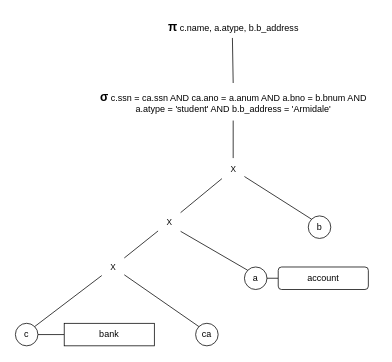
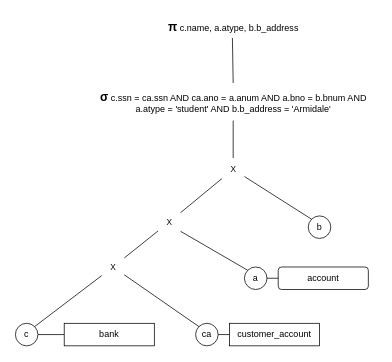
none -> (223, 334)
none -> (274, 334)
